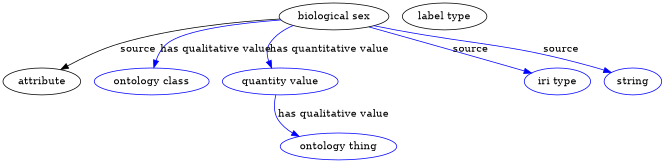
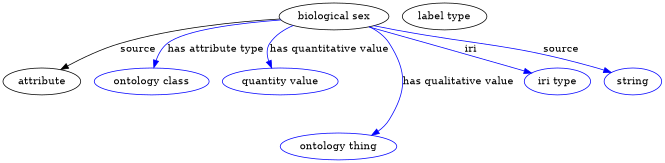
(216, 49) -> (216, 49)
(471, 49) -> (471, 49)
(277, 117) -> (402, 77)
